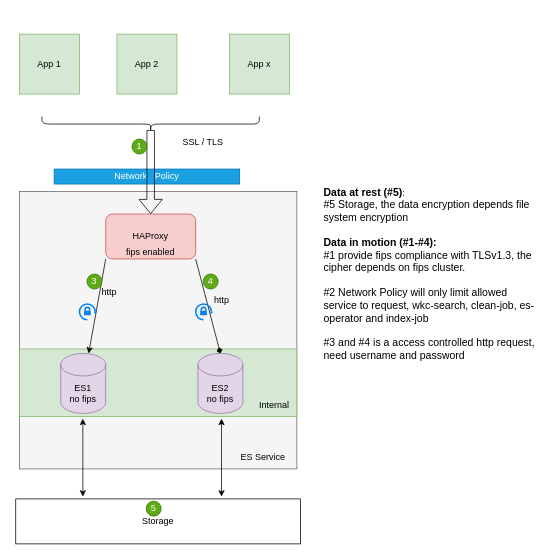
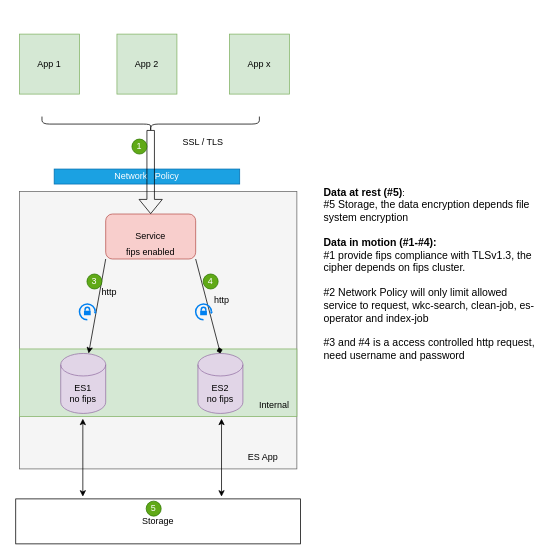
(150, 237) -> (150, 237)
(263, 458) -> (263, 458)
